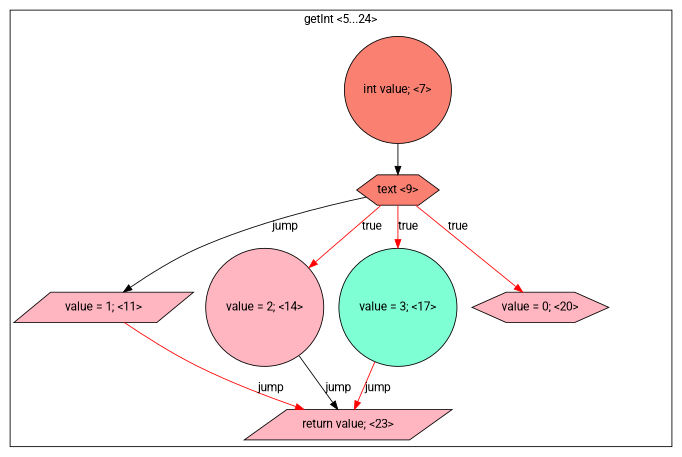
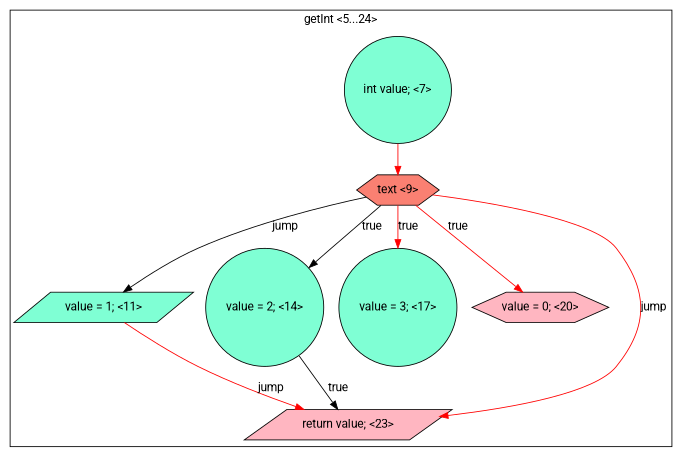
(398, 90) -> (398, 90)
(398, 155) -> (398, 155)
(348, 234) -> (348, 234)
(104, 307) -> (104, 307)
(265, 307) -> (265, 307)
(366, 382) -> (640, 299)
(338, 388) -> (338, 388)
